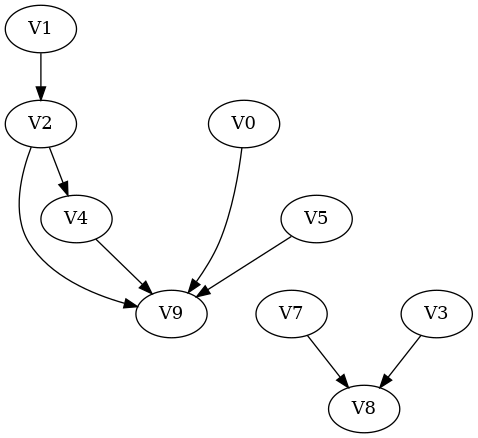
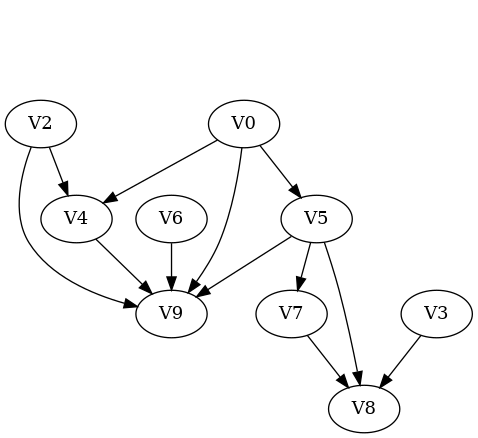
(41, 29) -> none
none -> (276, 166)
none -> (166, 168)
none -> (172, 219)
none -> (306, 260)
none -> (343, 306)
